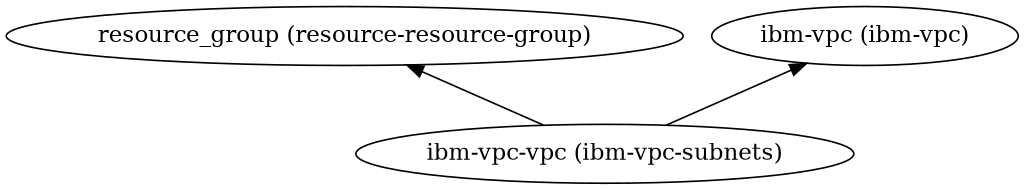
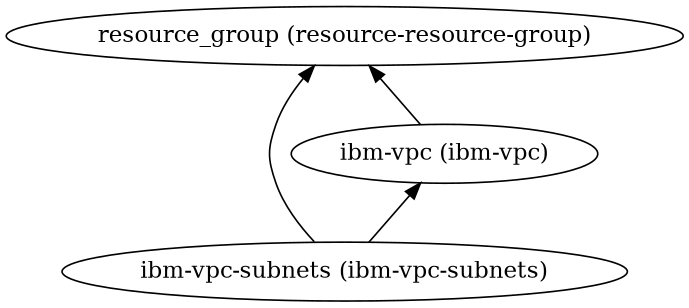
none -> (400, 101)
(605, 154) -> (345, 272)
